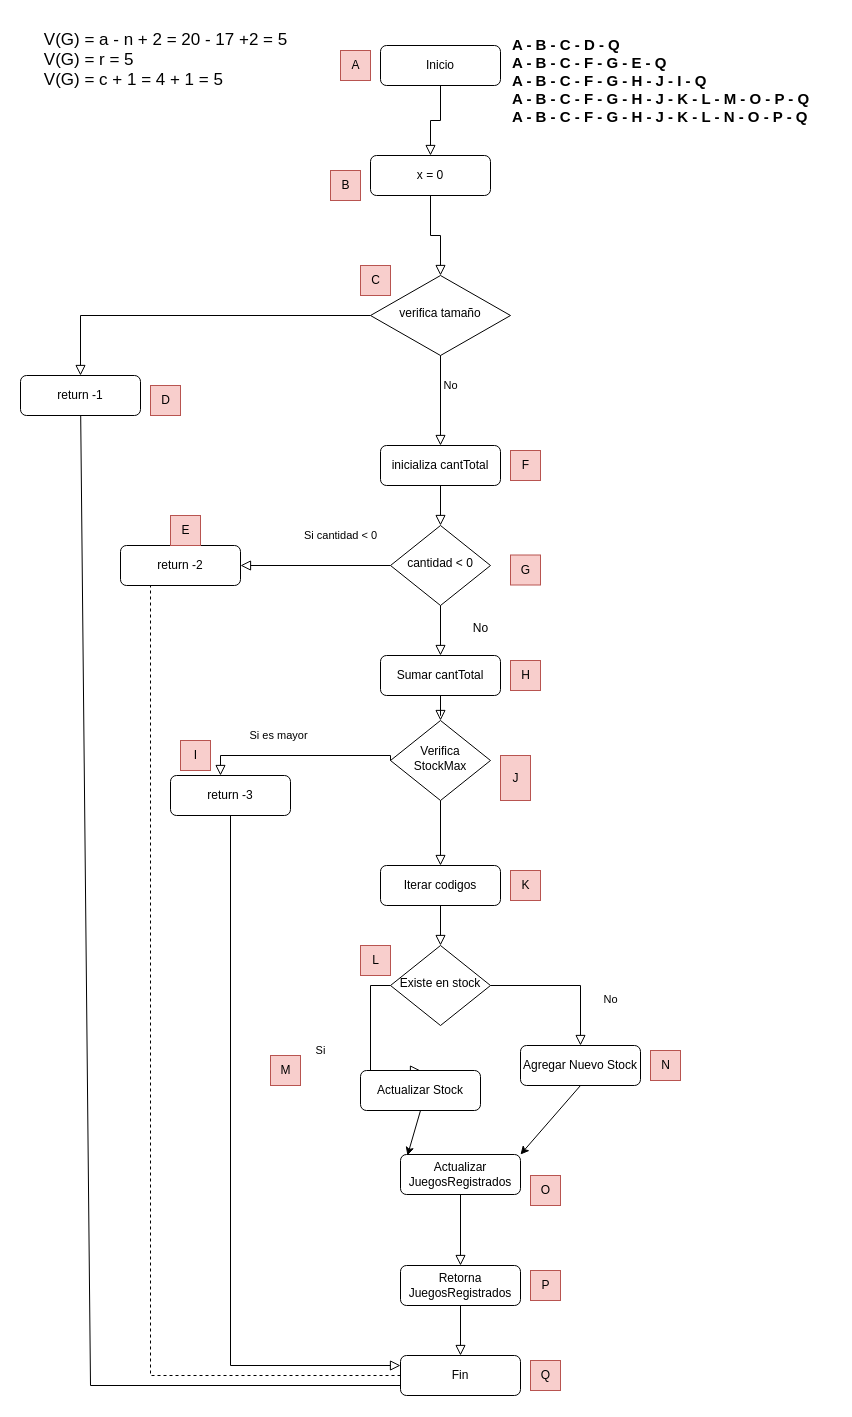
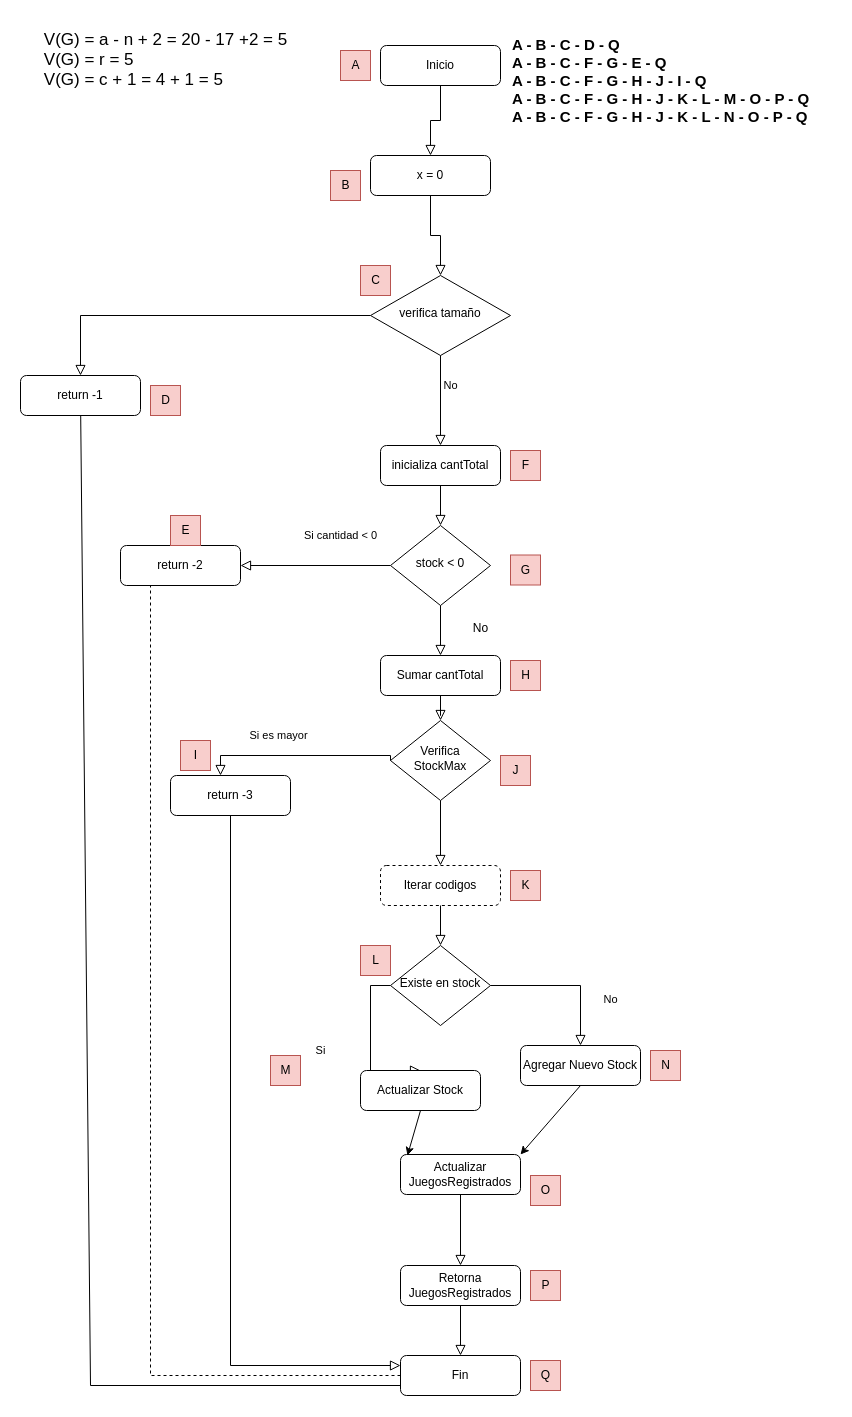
(441, 564) -> (441, 564)
(516, 778) -> (516, 771)
(441, 886) -> (441, 886)
